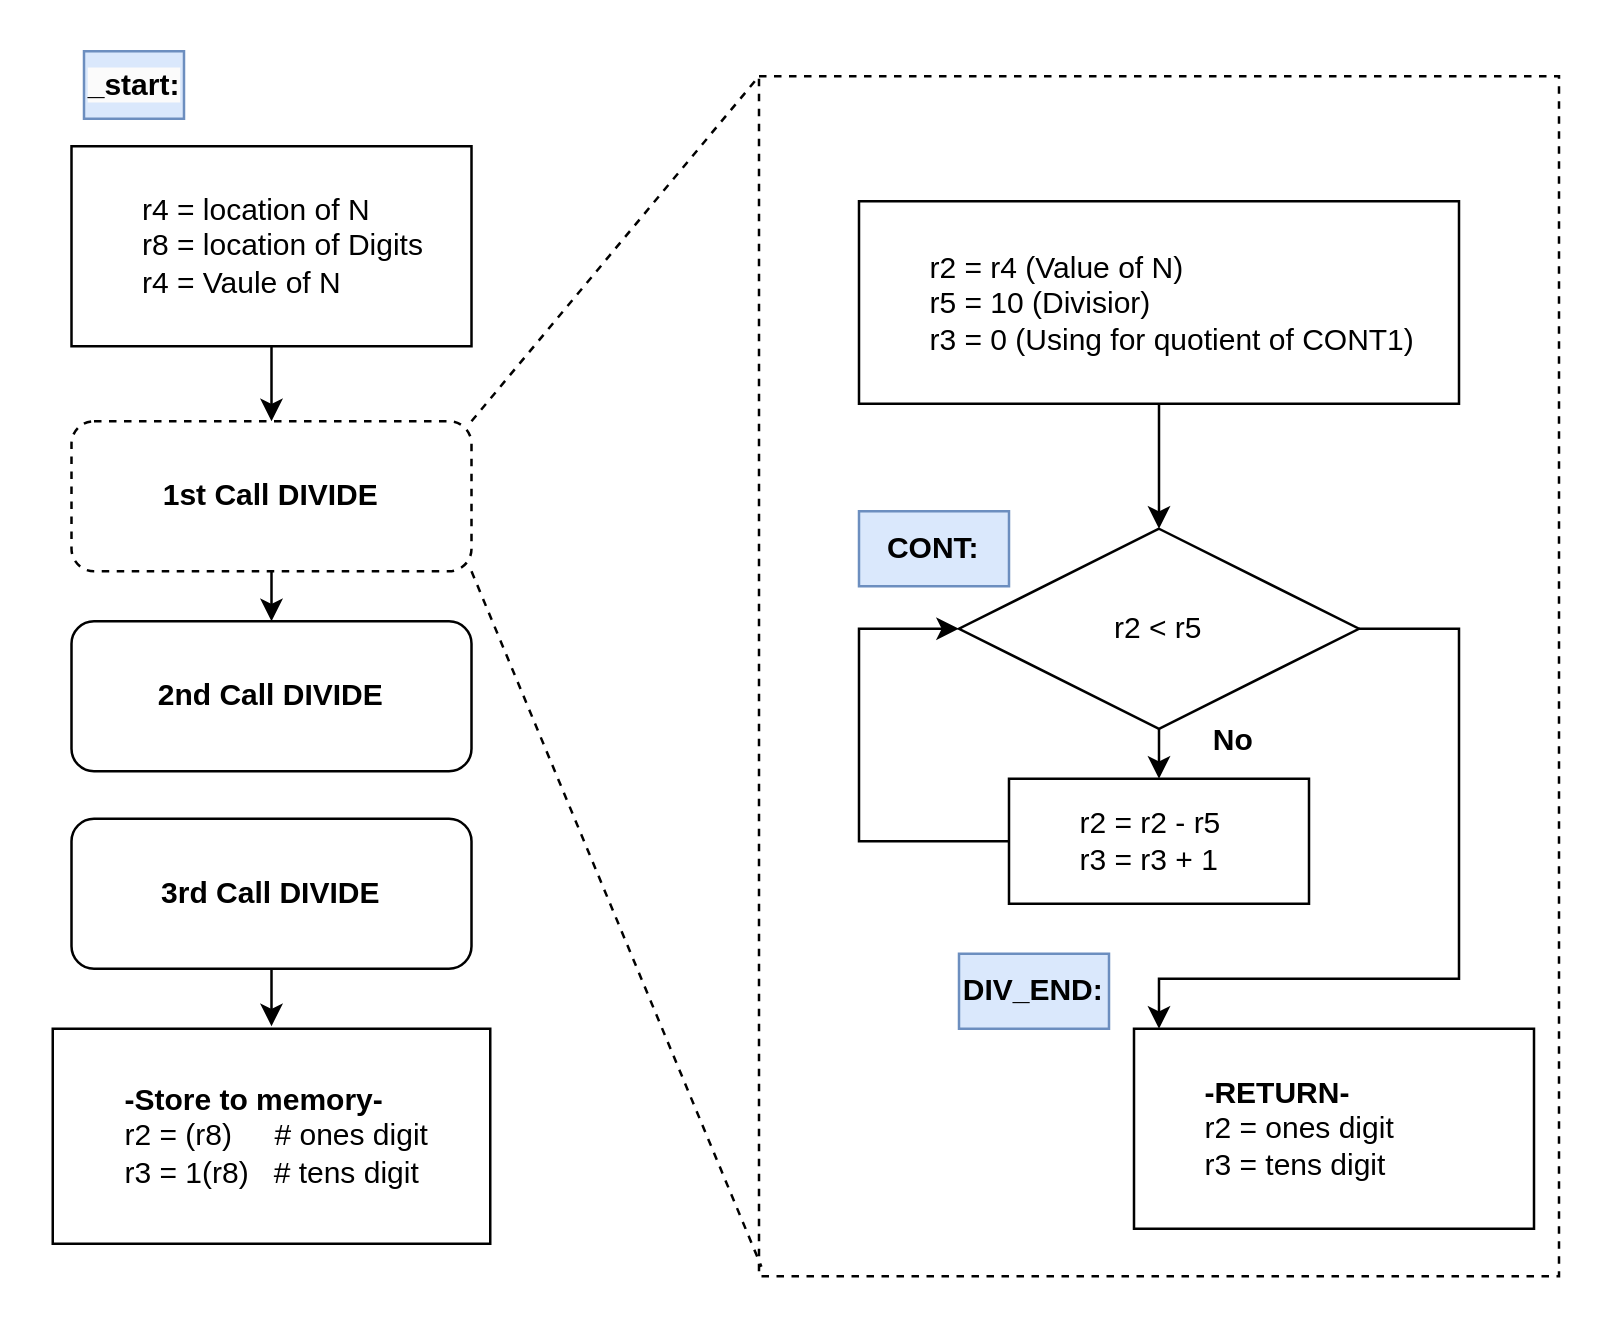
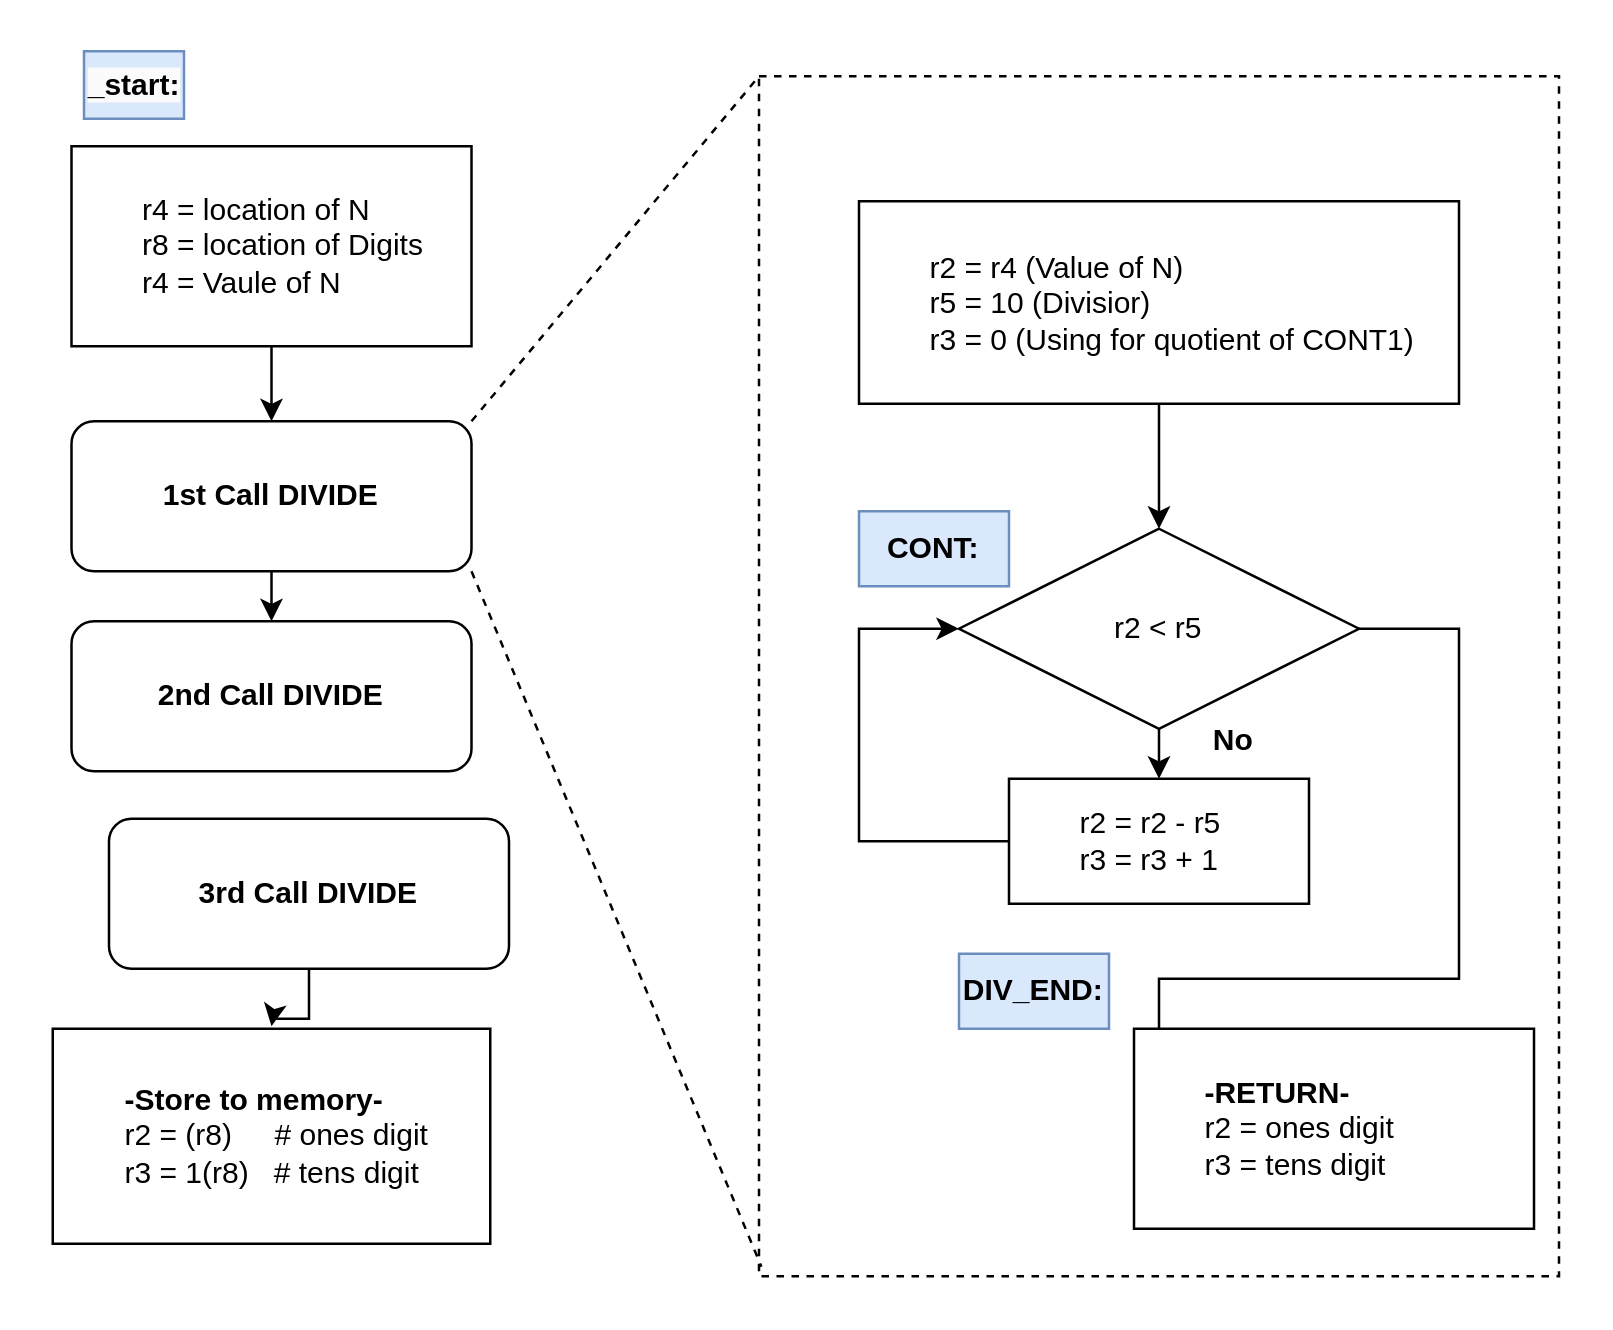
(271, 496) -> (271, 496)
(271, 894) -> (309, 894)
(1159, 1010) -> (1159, 1017)
